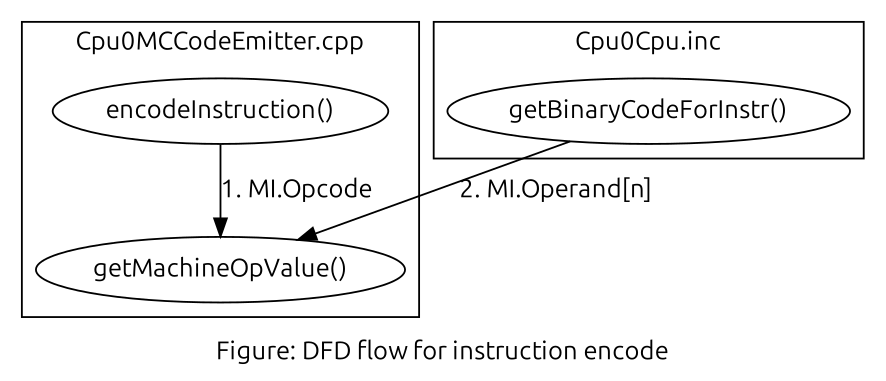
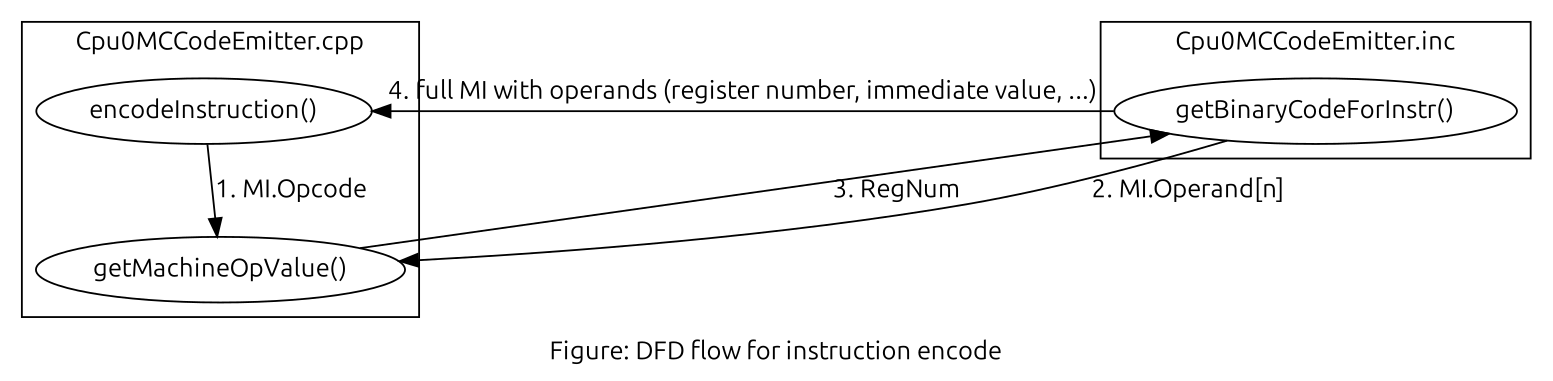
(649, 43) -> (1316, 43)
none -> (752, 111)
none -> (755, 192)
